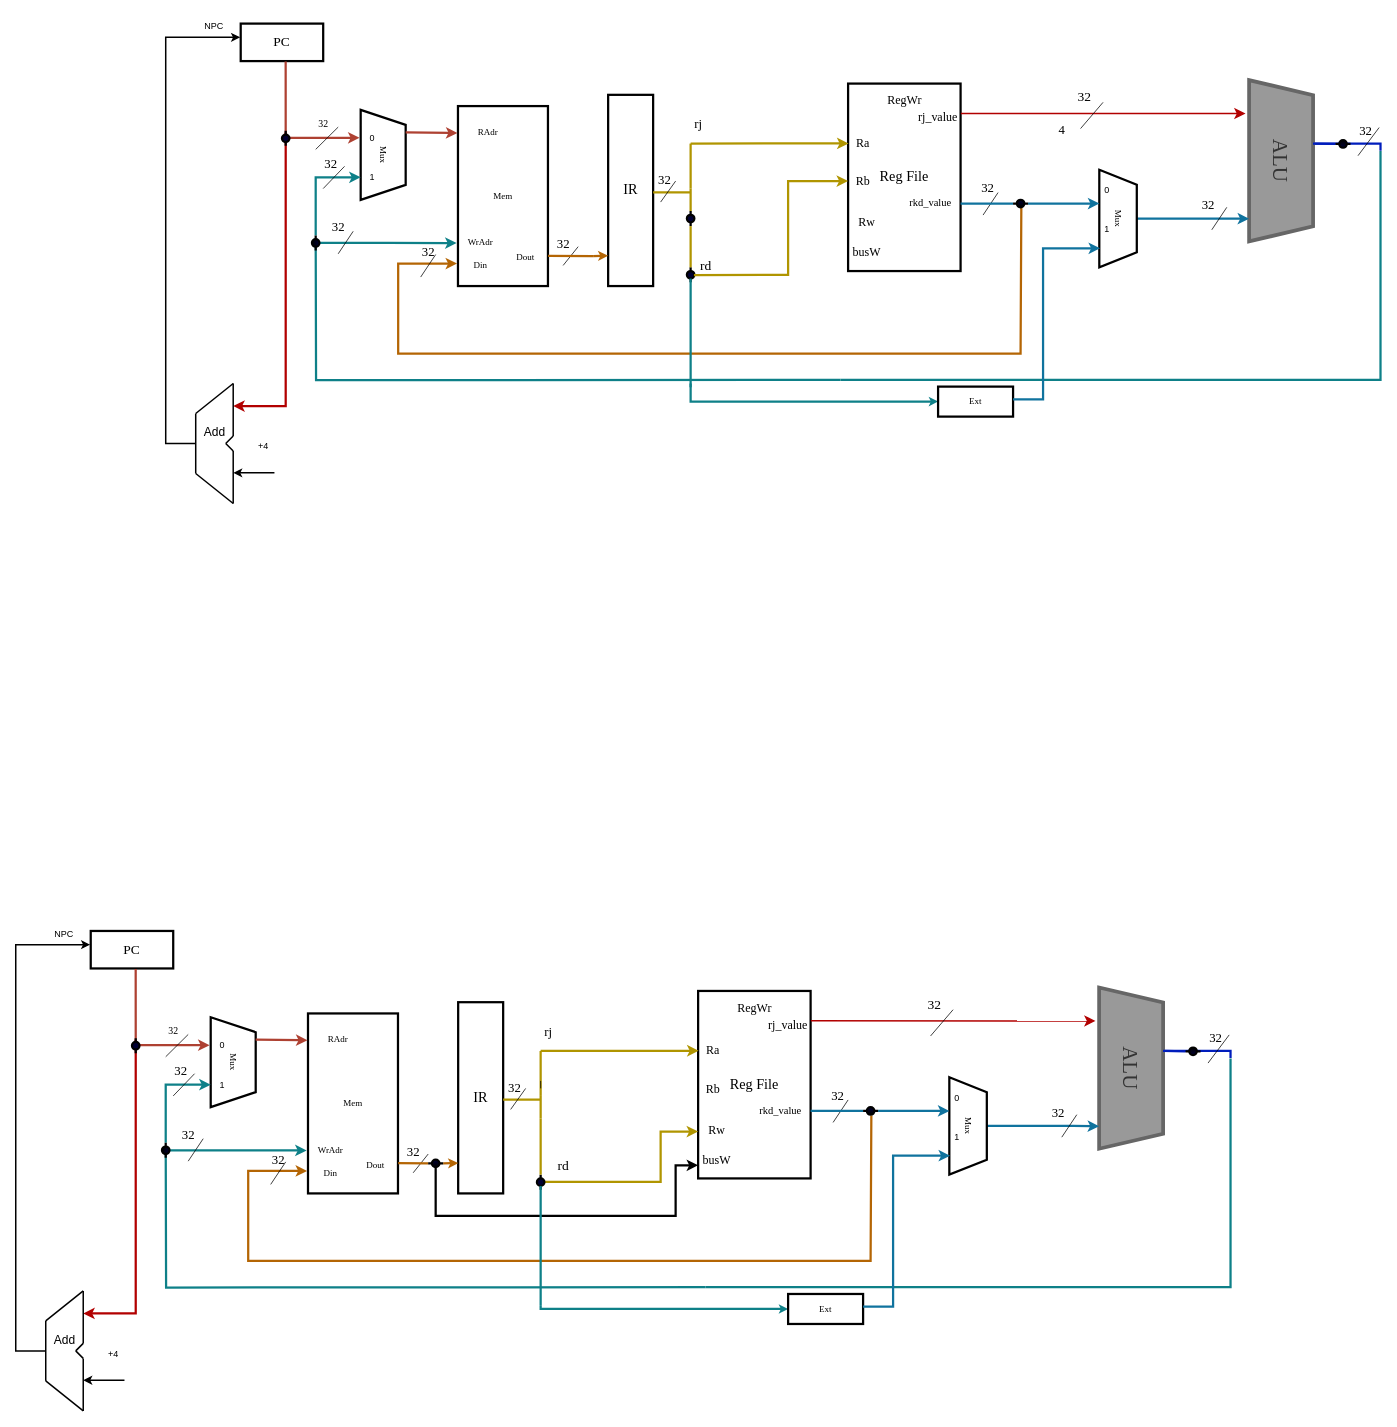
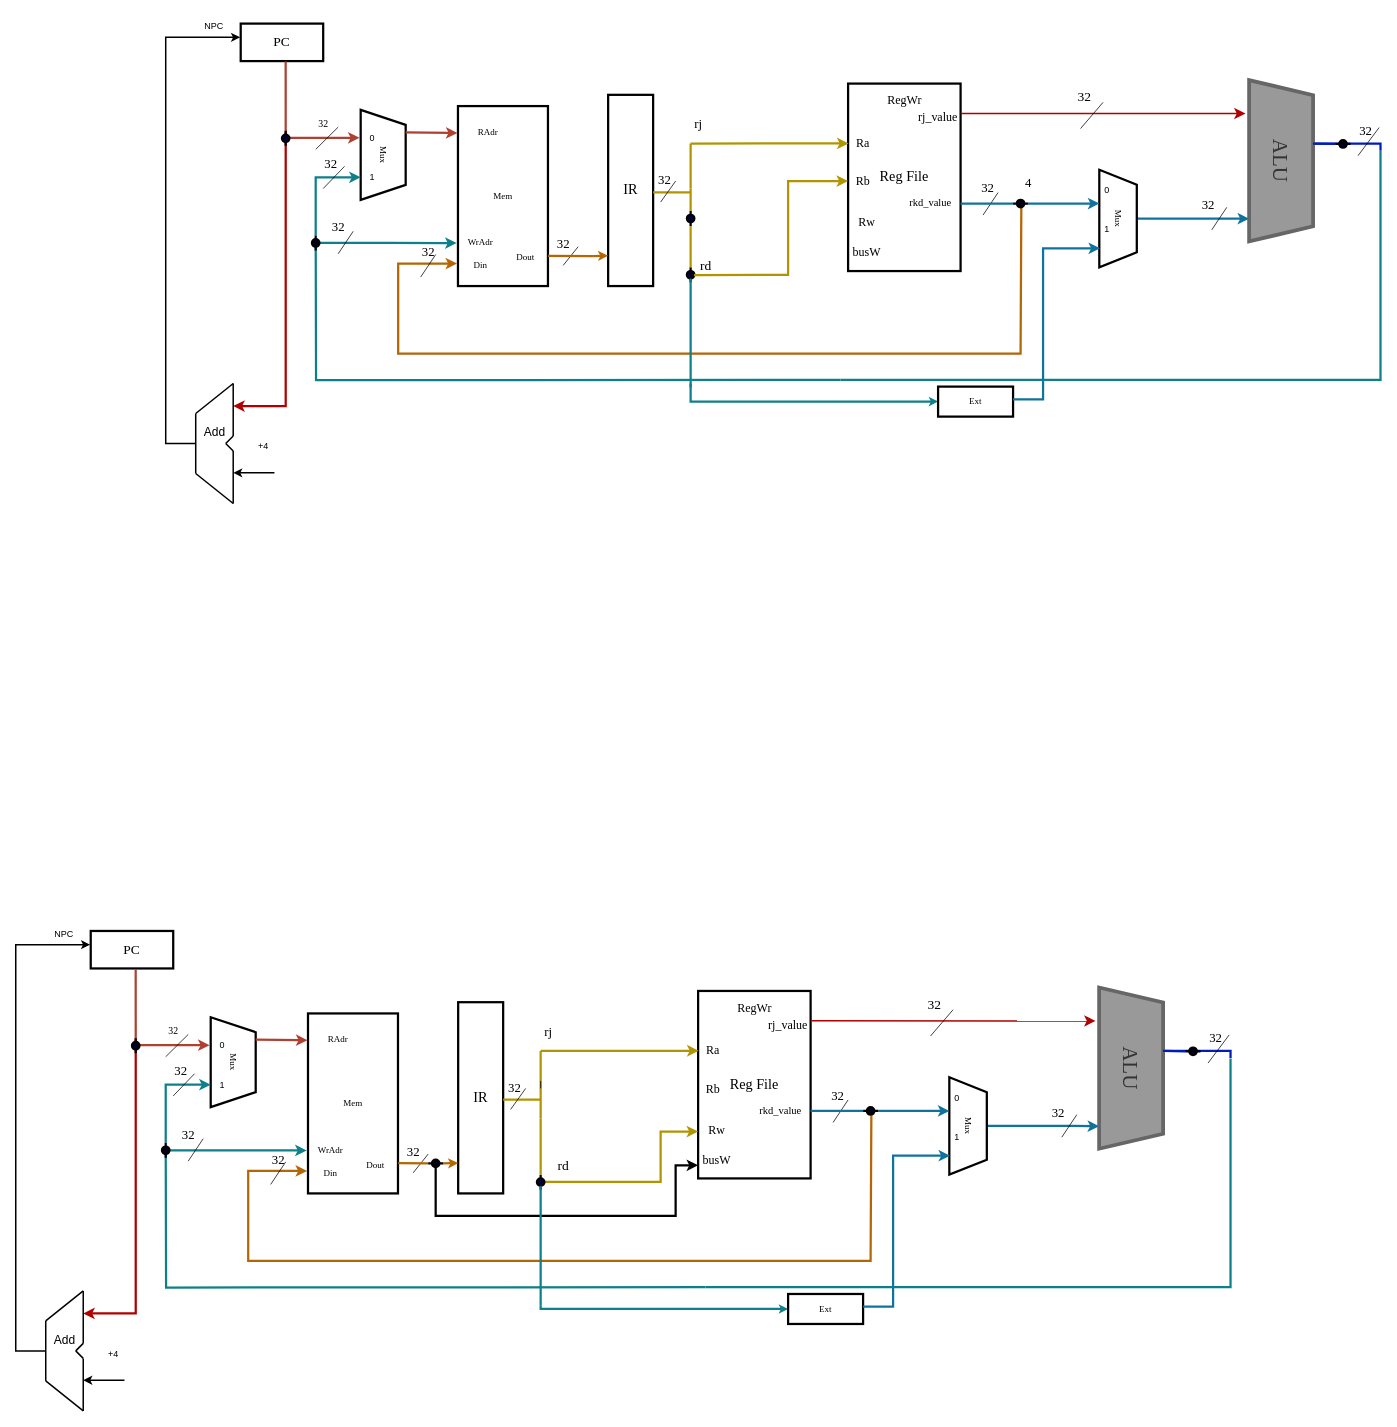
(1062, 131) -> (1028, 183)
